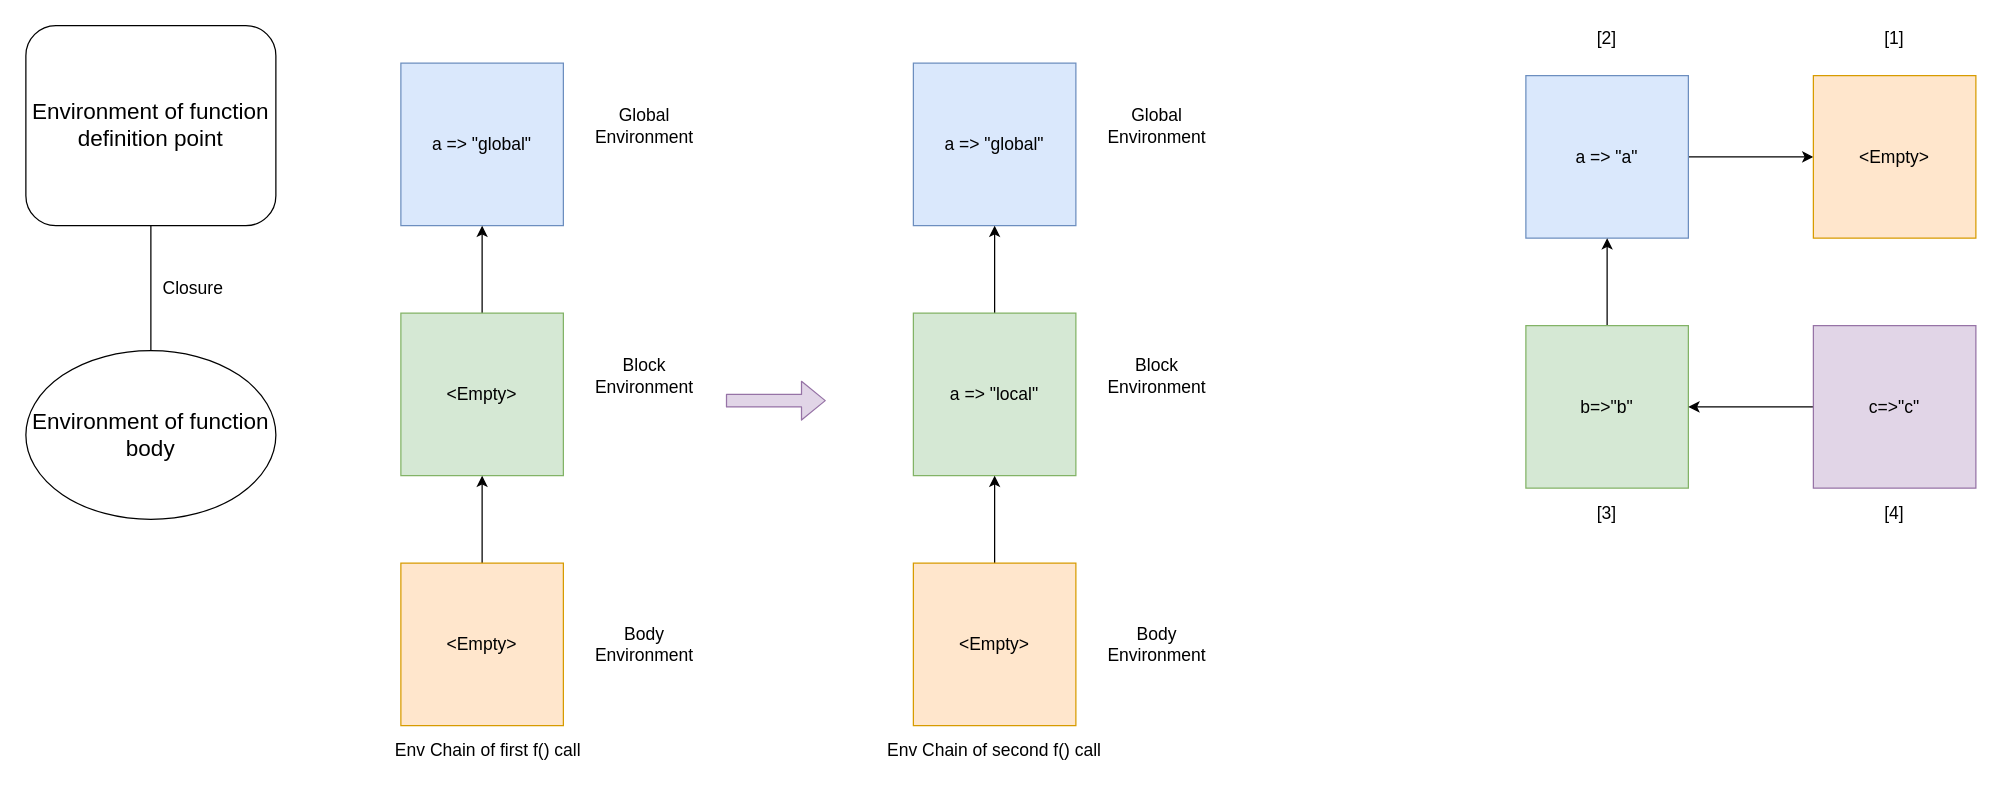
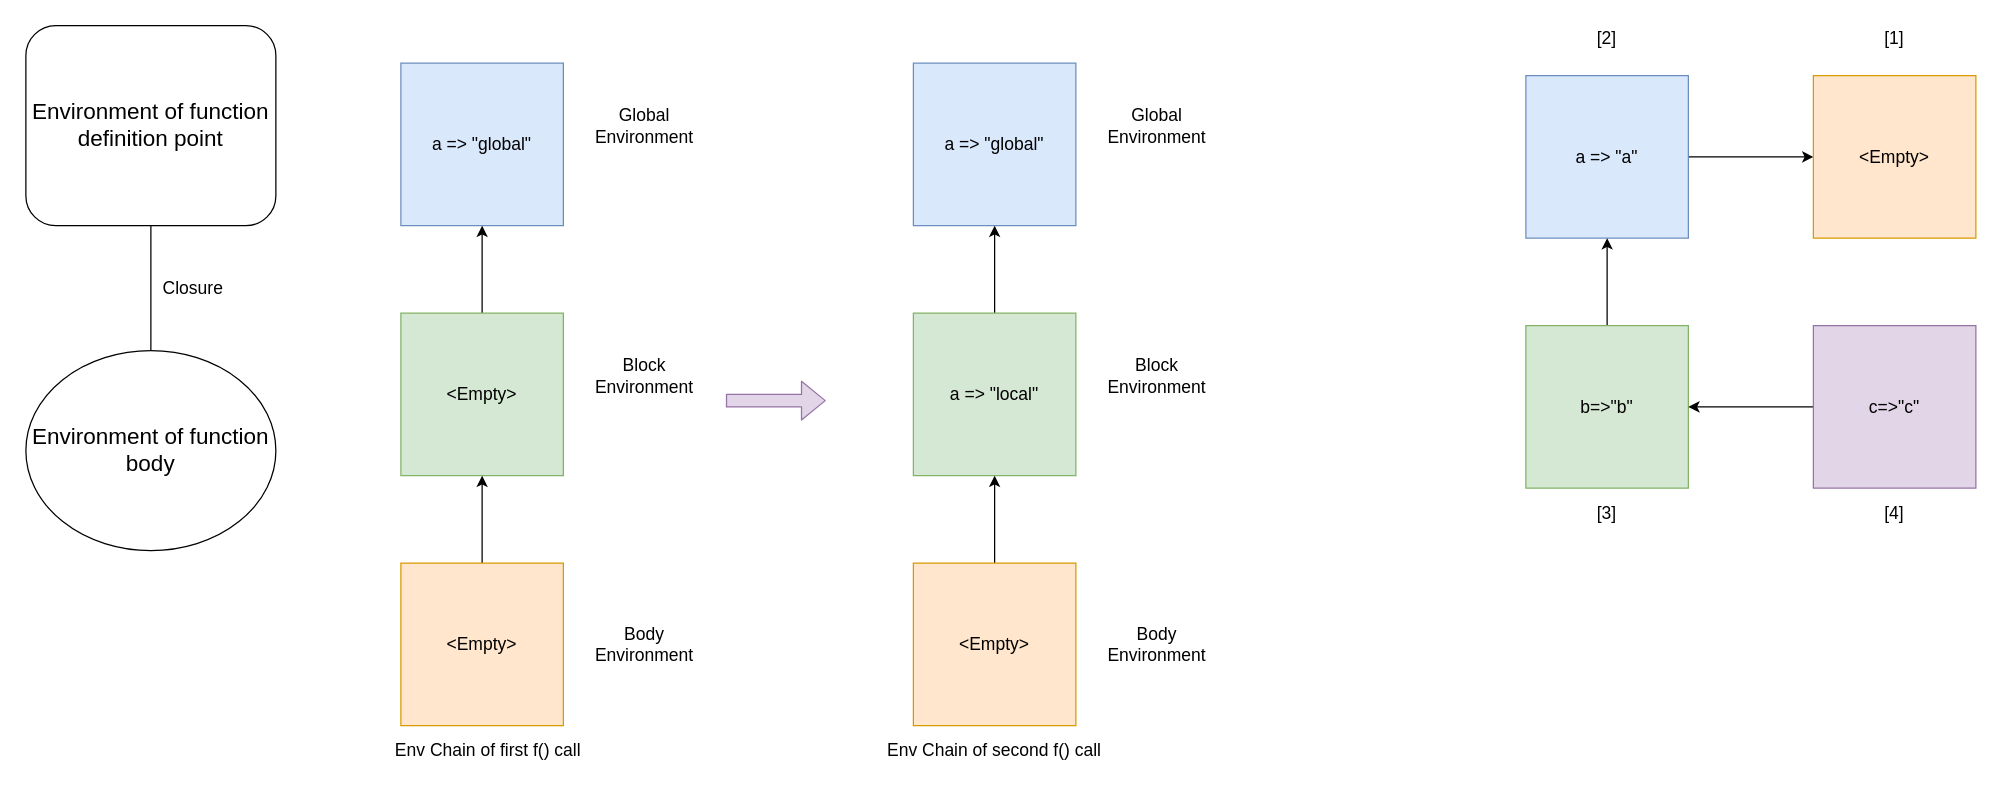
(151, 435) -> (151, 451)
